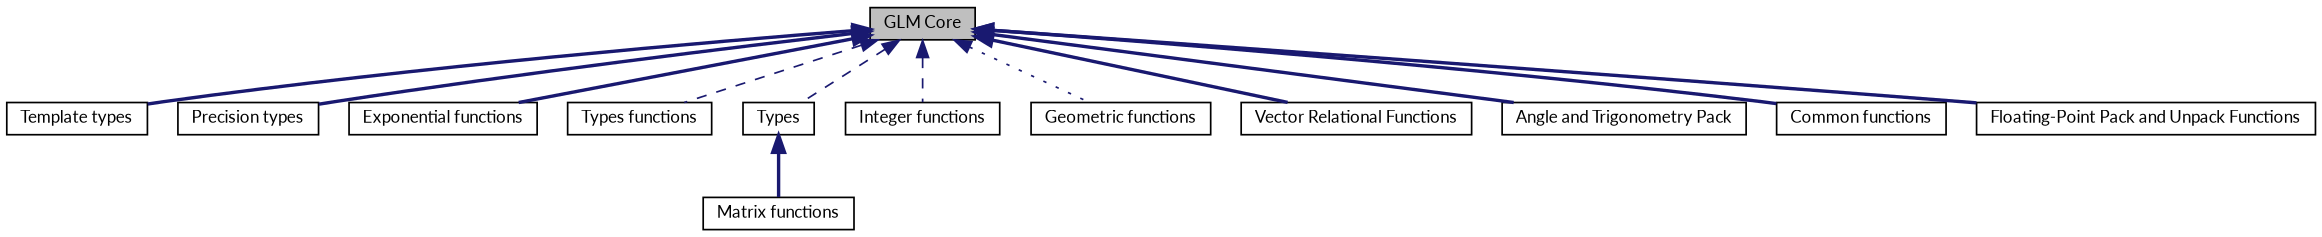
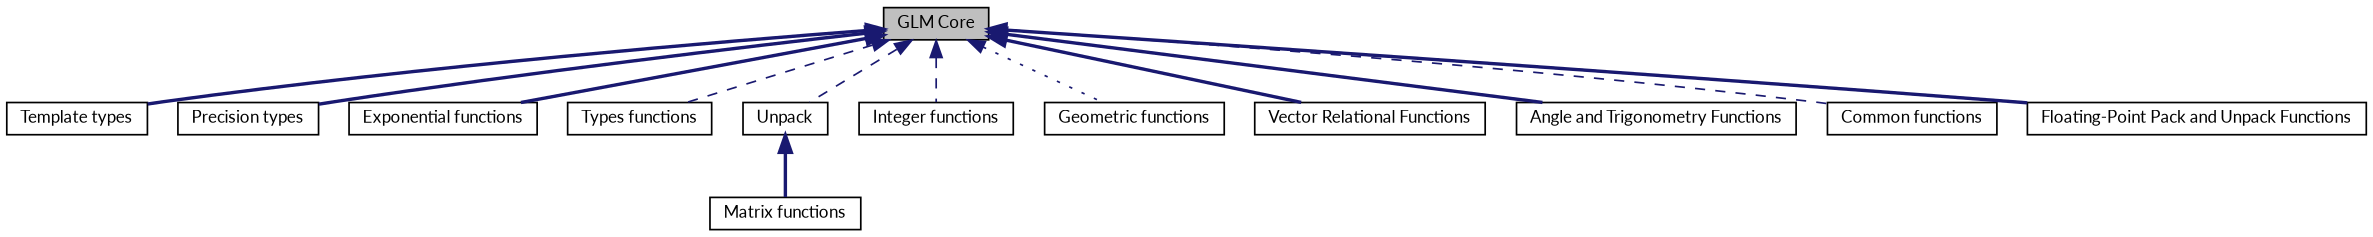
(1385, 62) -> (1417, 62)
(779, 119) -> (785, 119)
(1624, 119) -> (1656, 119)
